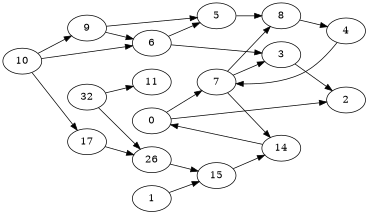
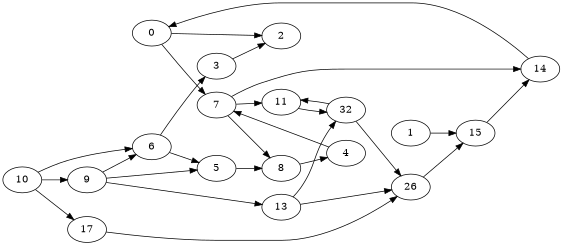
(246, 70) -> (245, 104)
none -> (309, 110)
none -> (281, 207)
